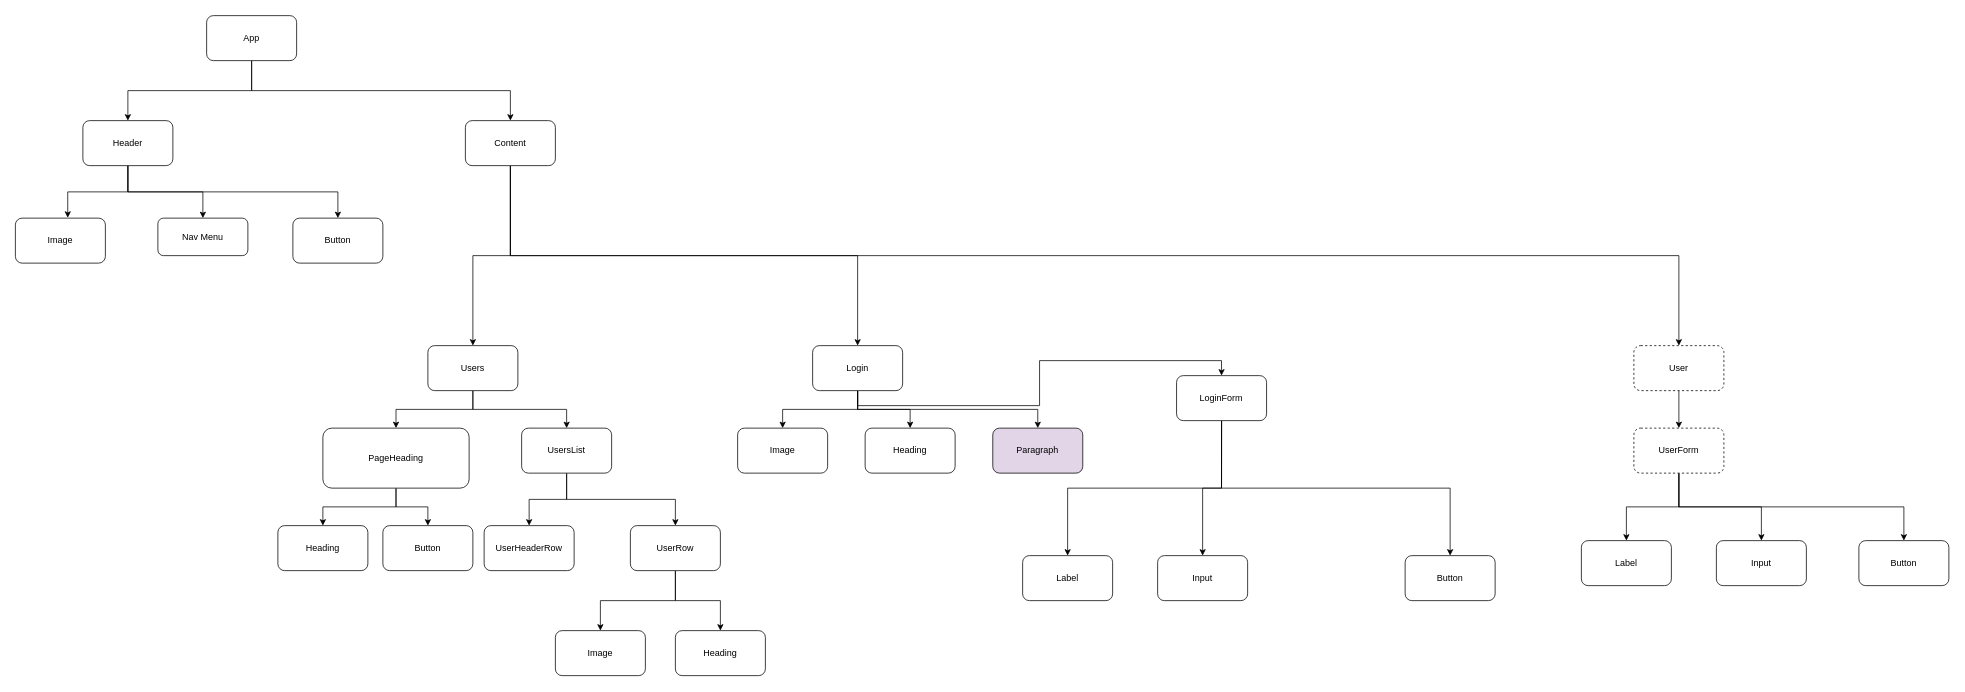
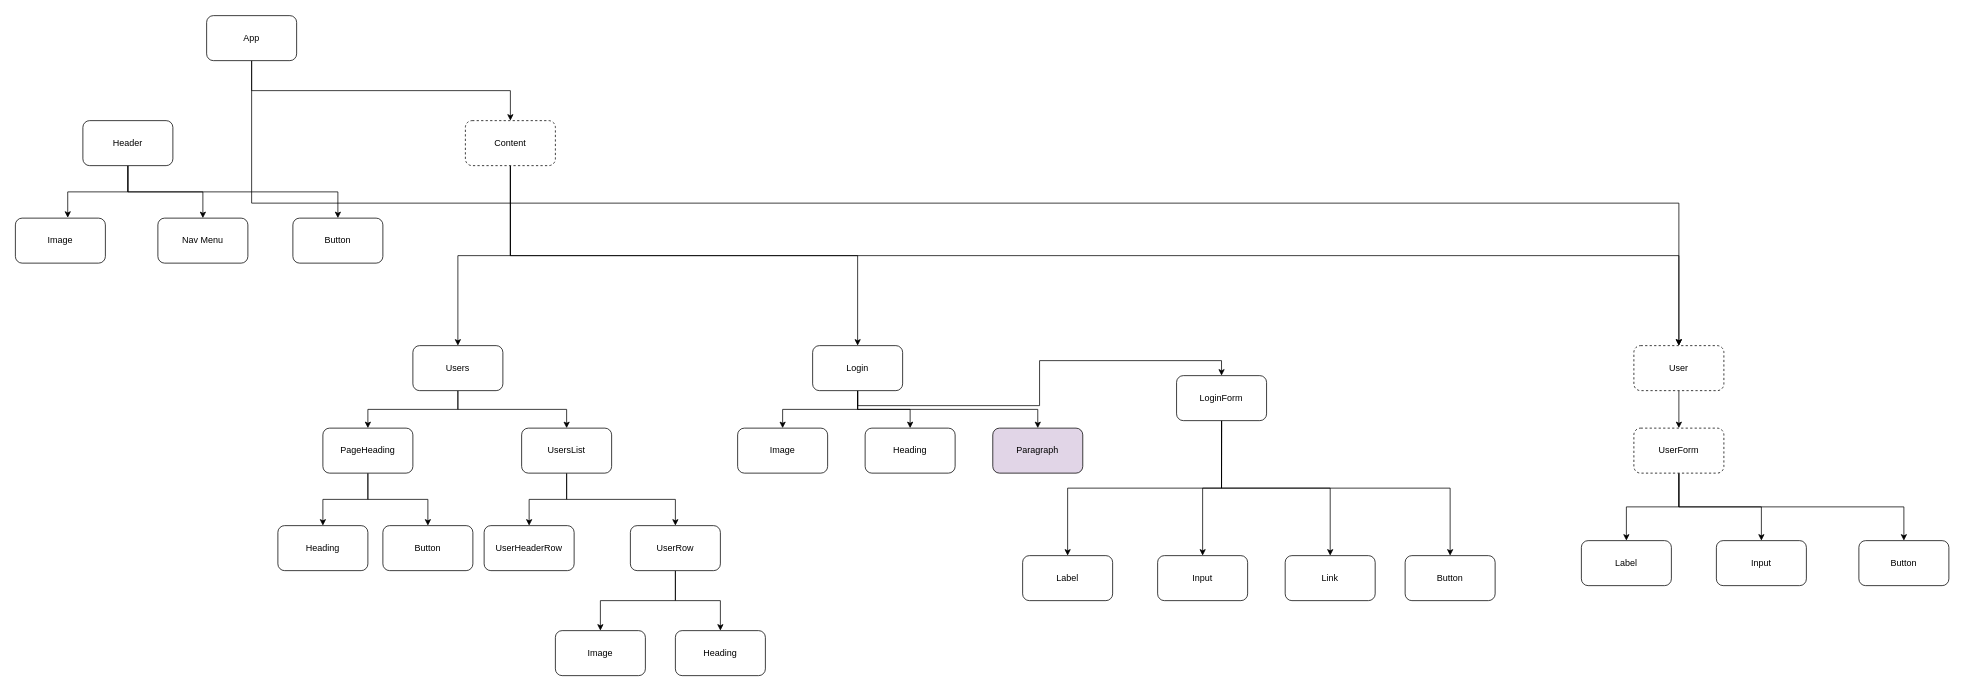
(187, 90) -> (936, 203)
(510, 143) -> (510, 143)
(203, 237) -> (203, 240)
(473, 368) -> (458, 368)
(396, 458) -> (368, 450)
none -> (1330, 519)
none -> (1330, 578)
